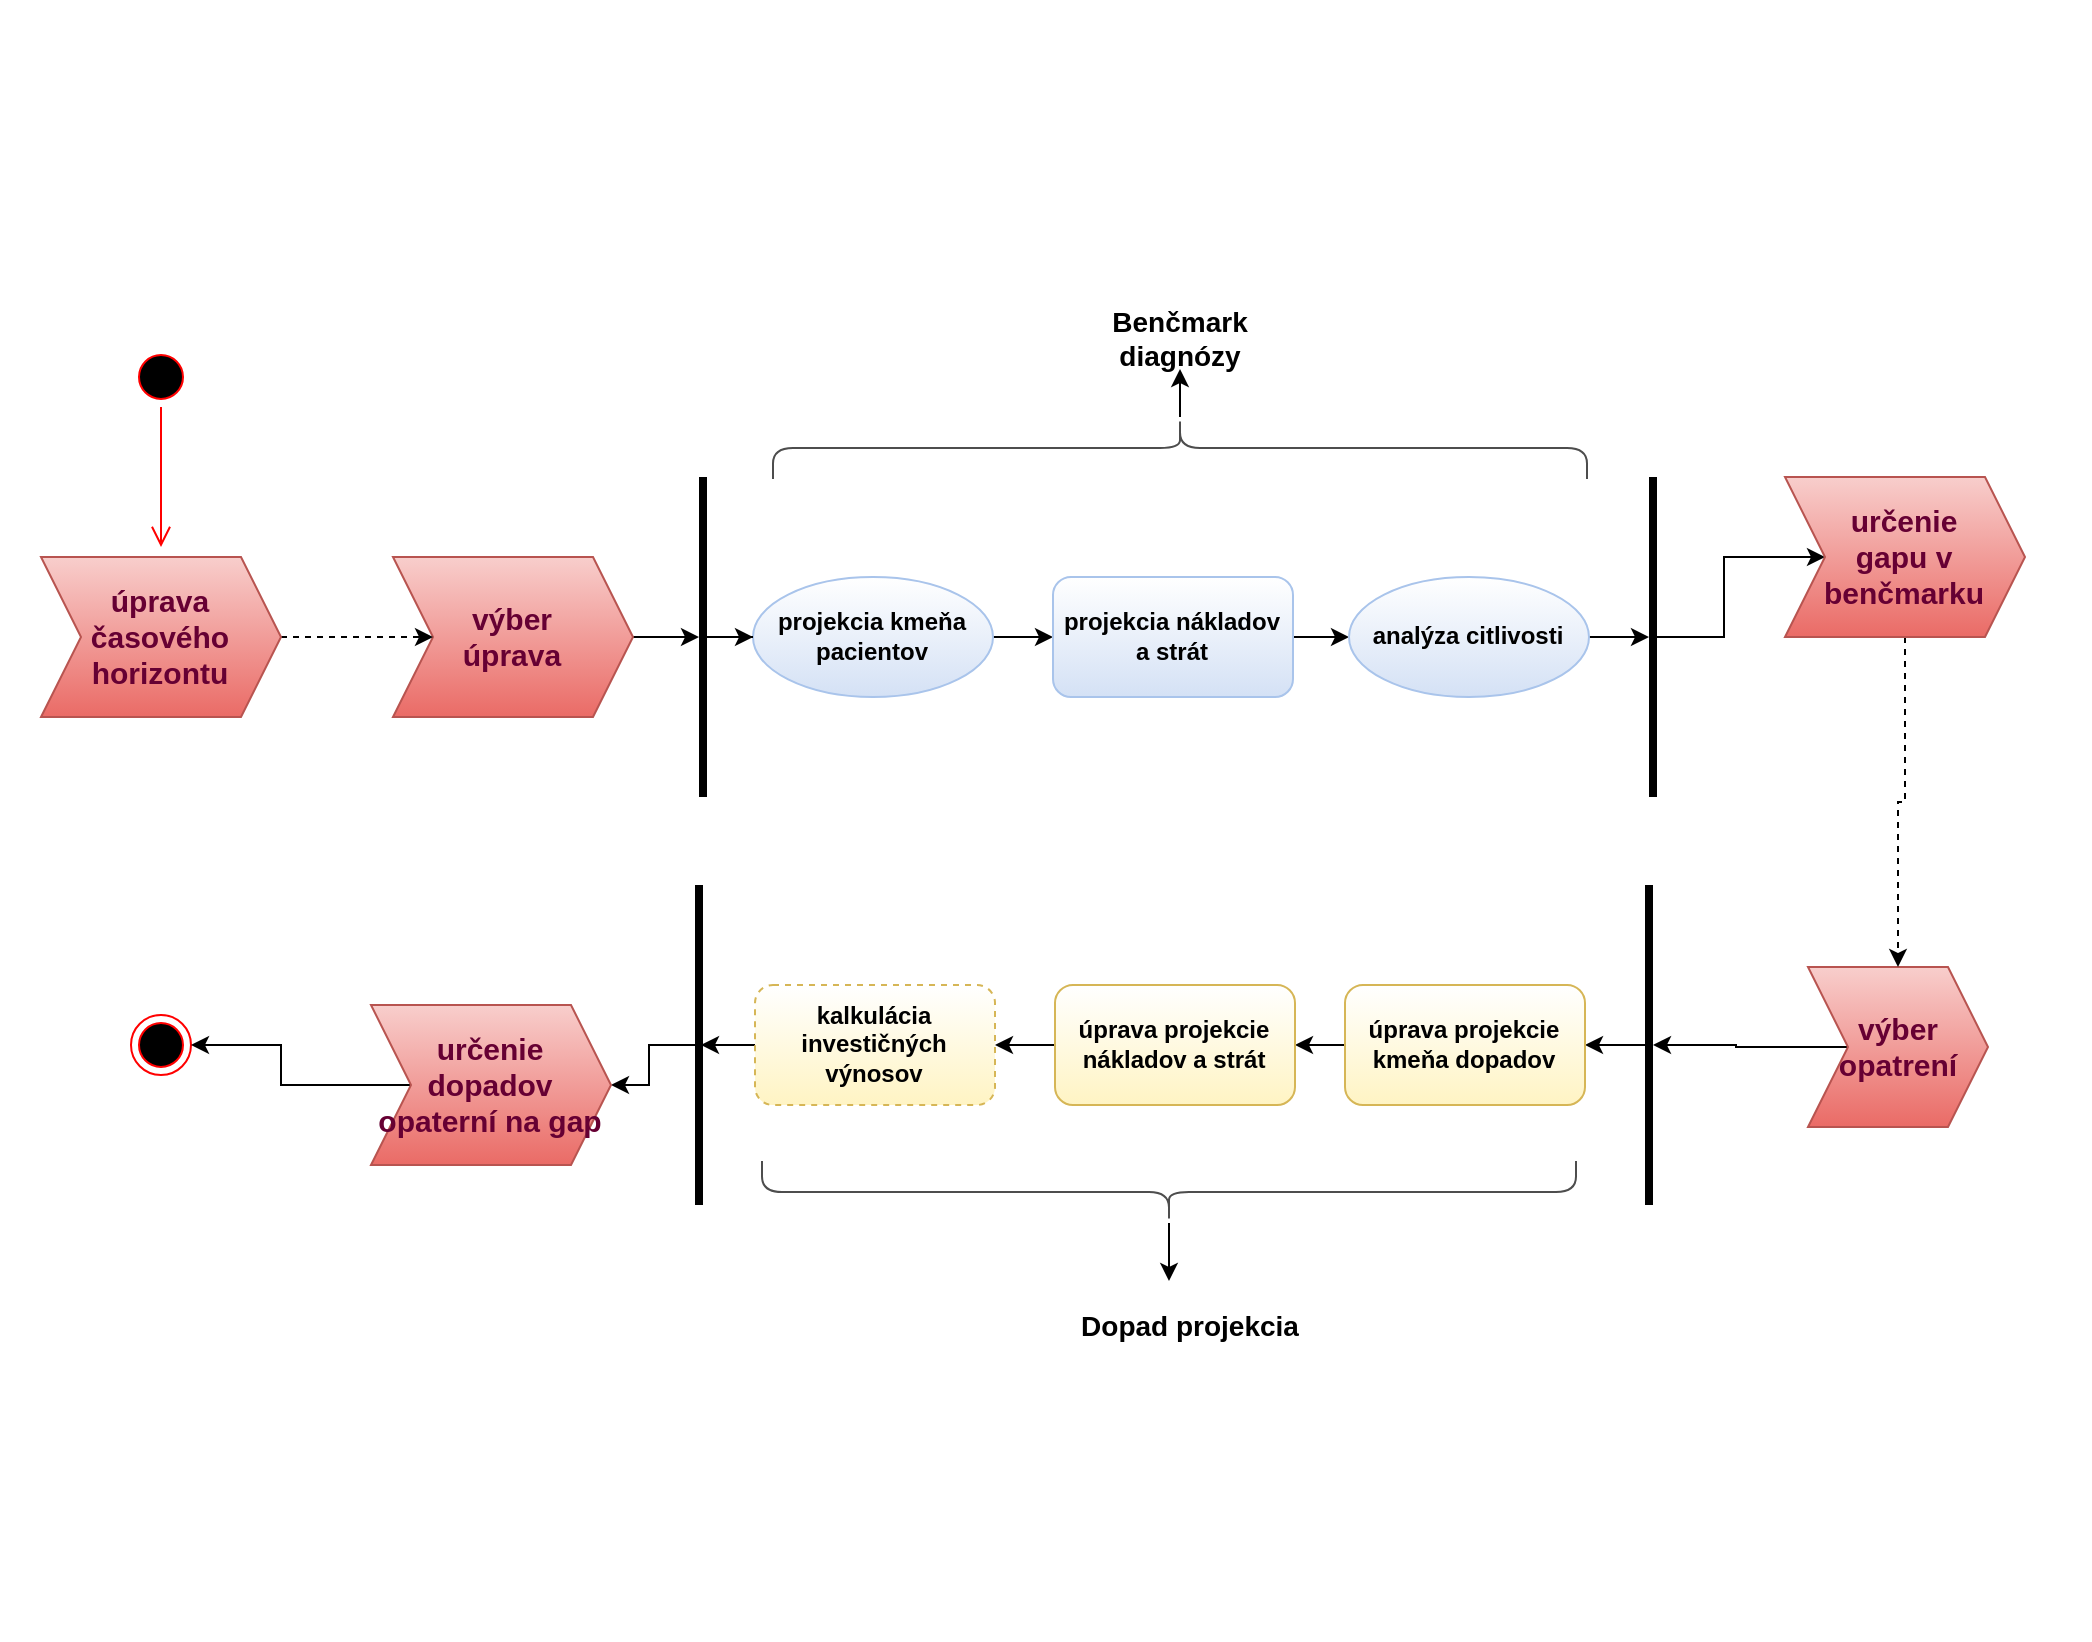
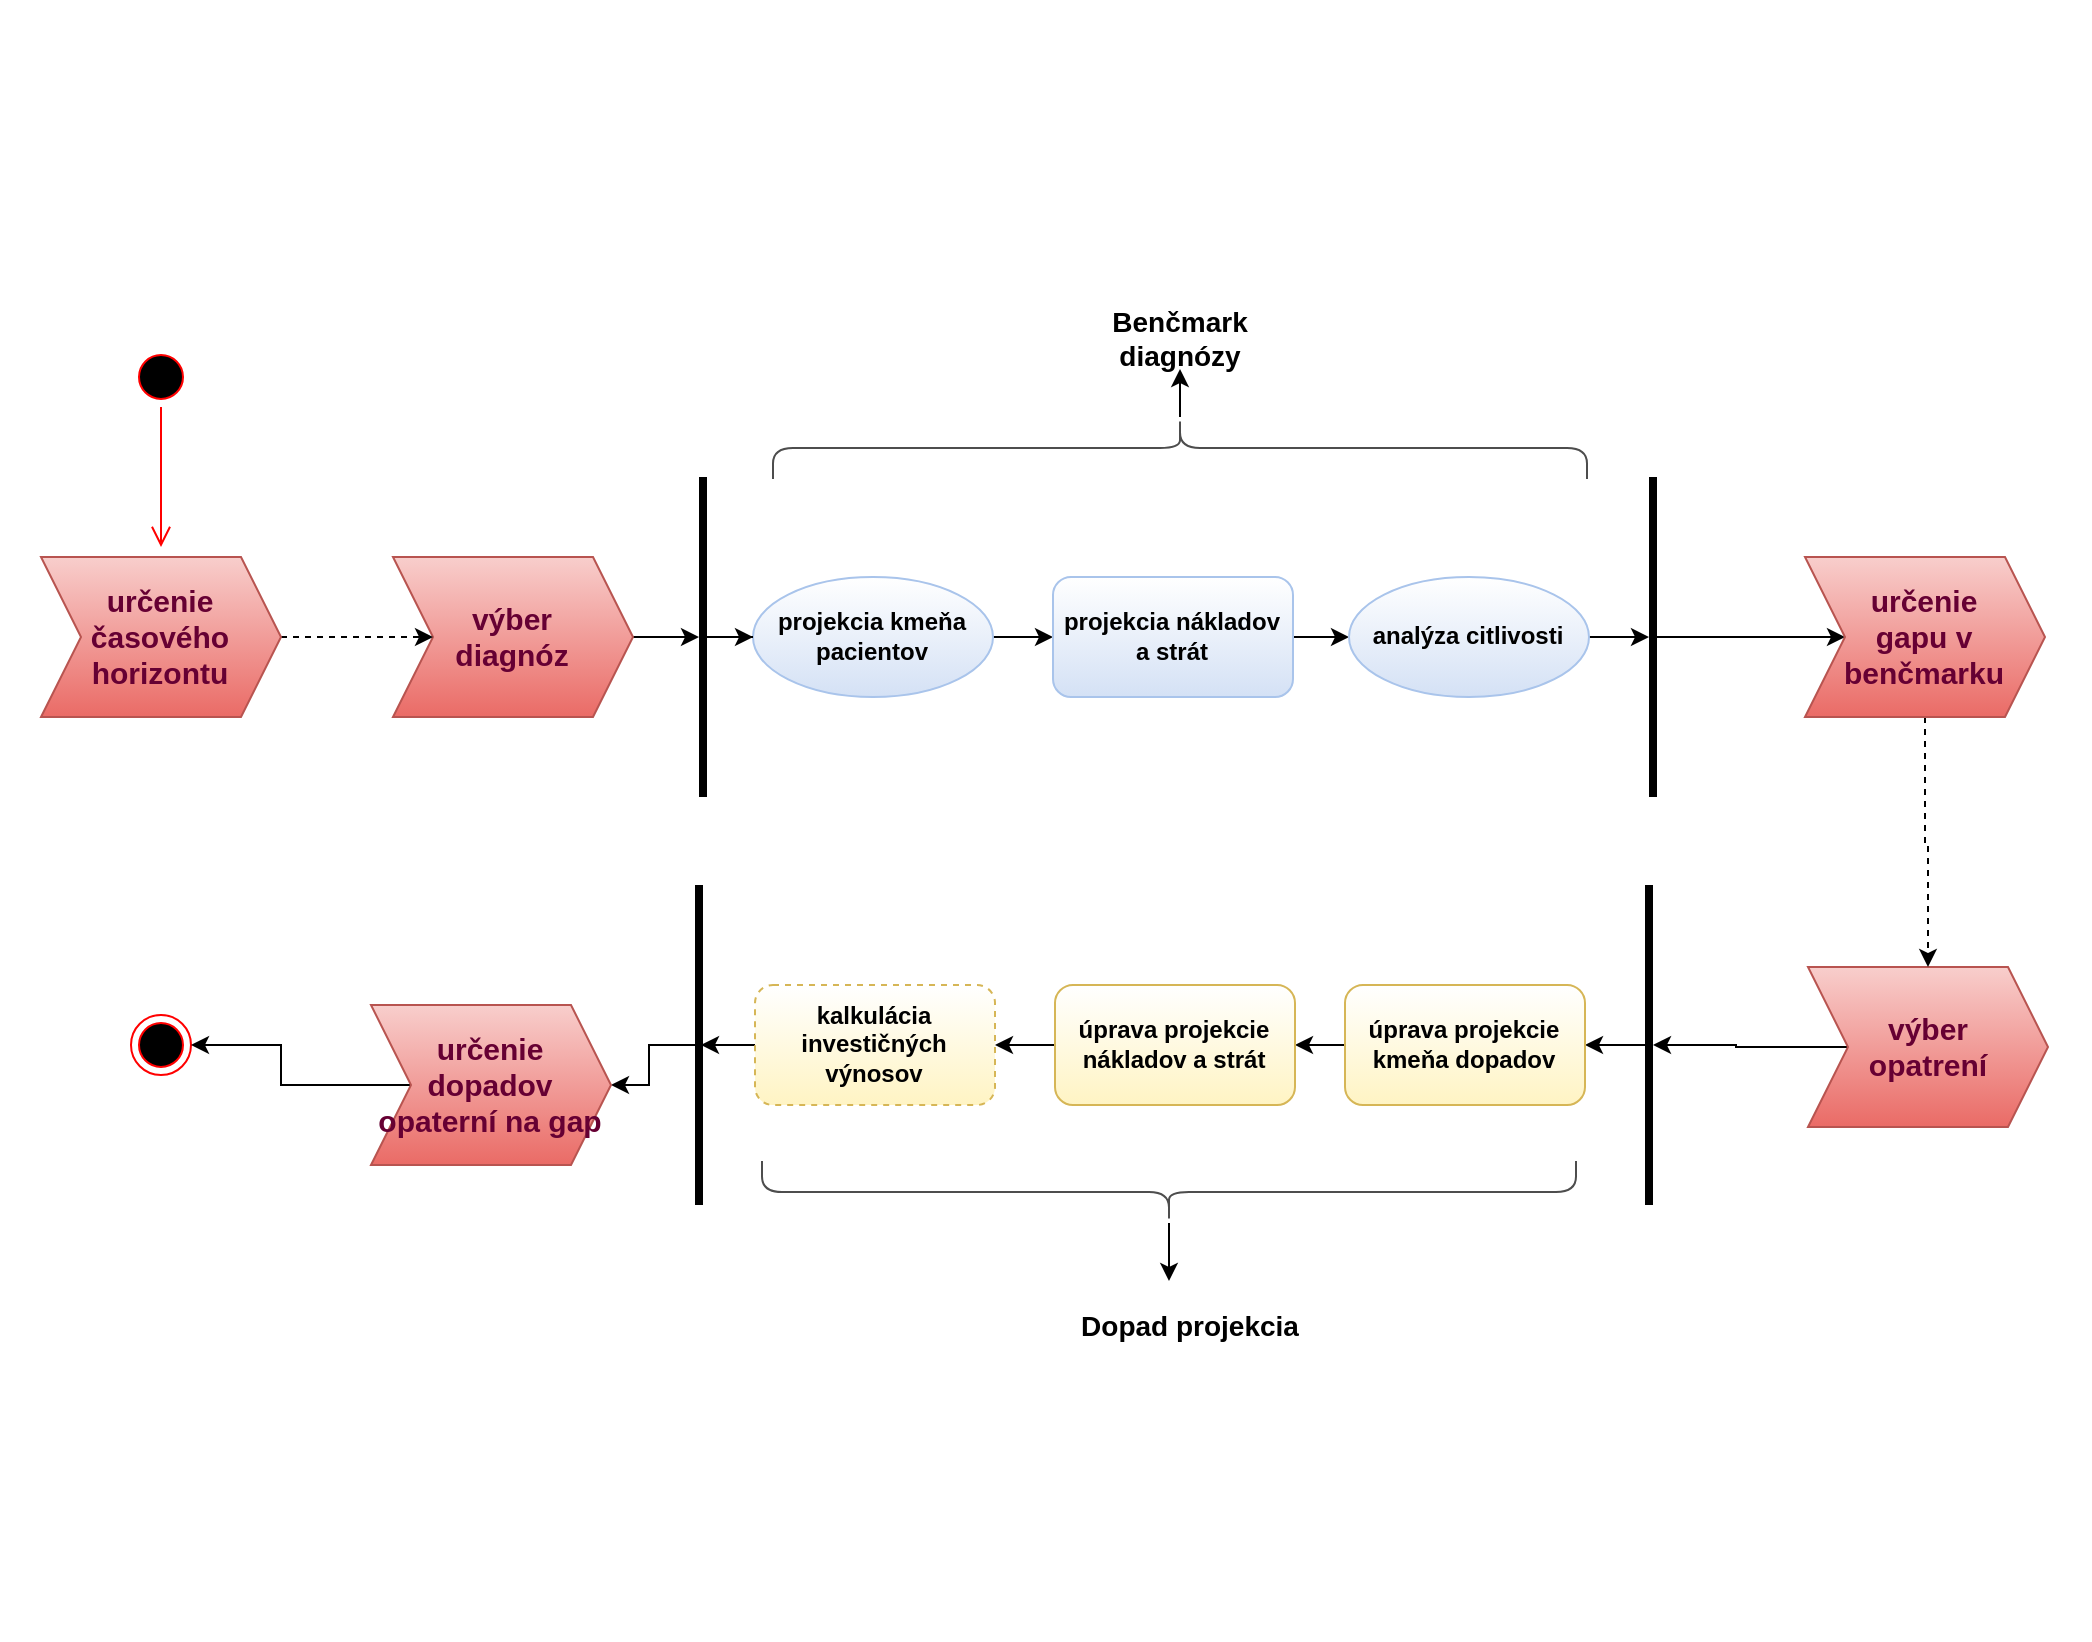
(1905, 557) -> (1925, 637)
(161, 637) -> (161, 637)
(513, 637) -> (513, 637)
(1898, 1047) -> (1928, 1047)
